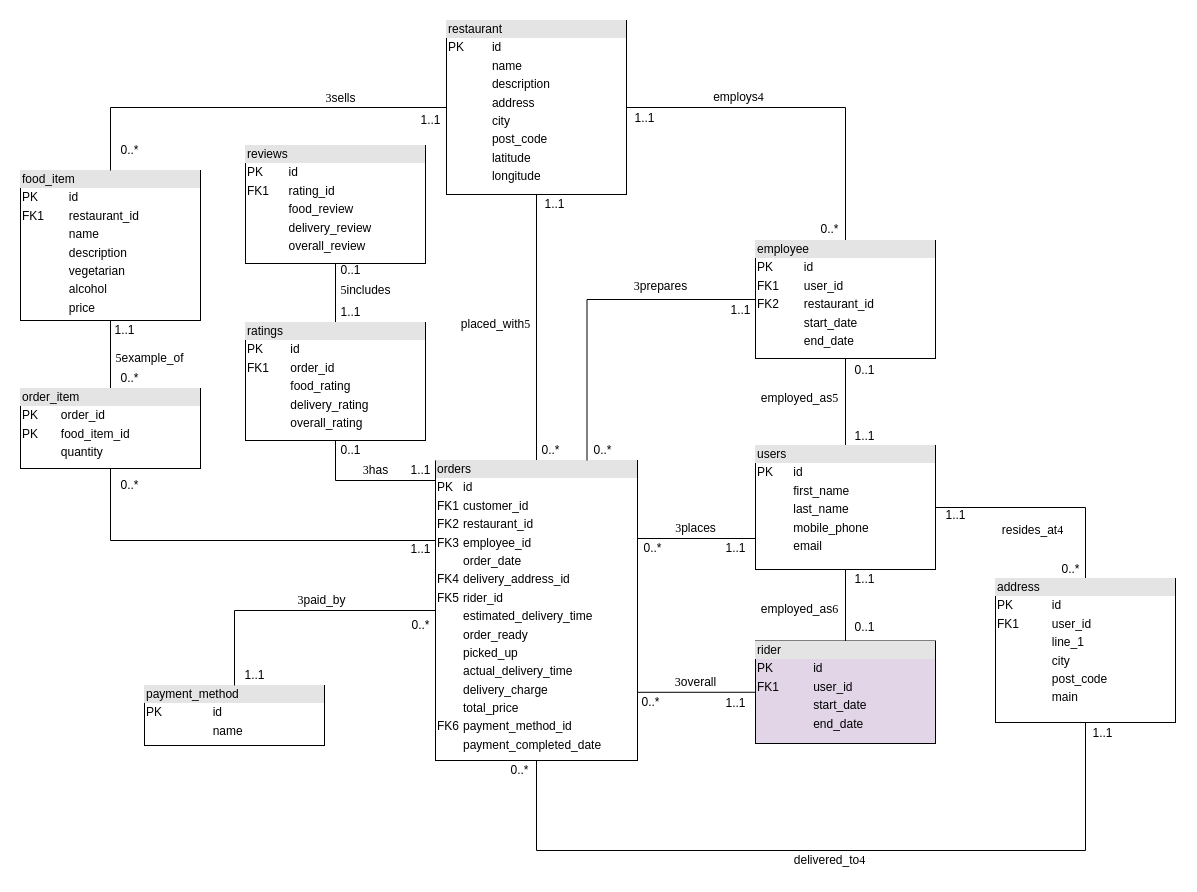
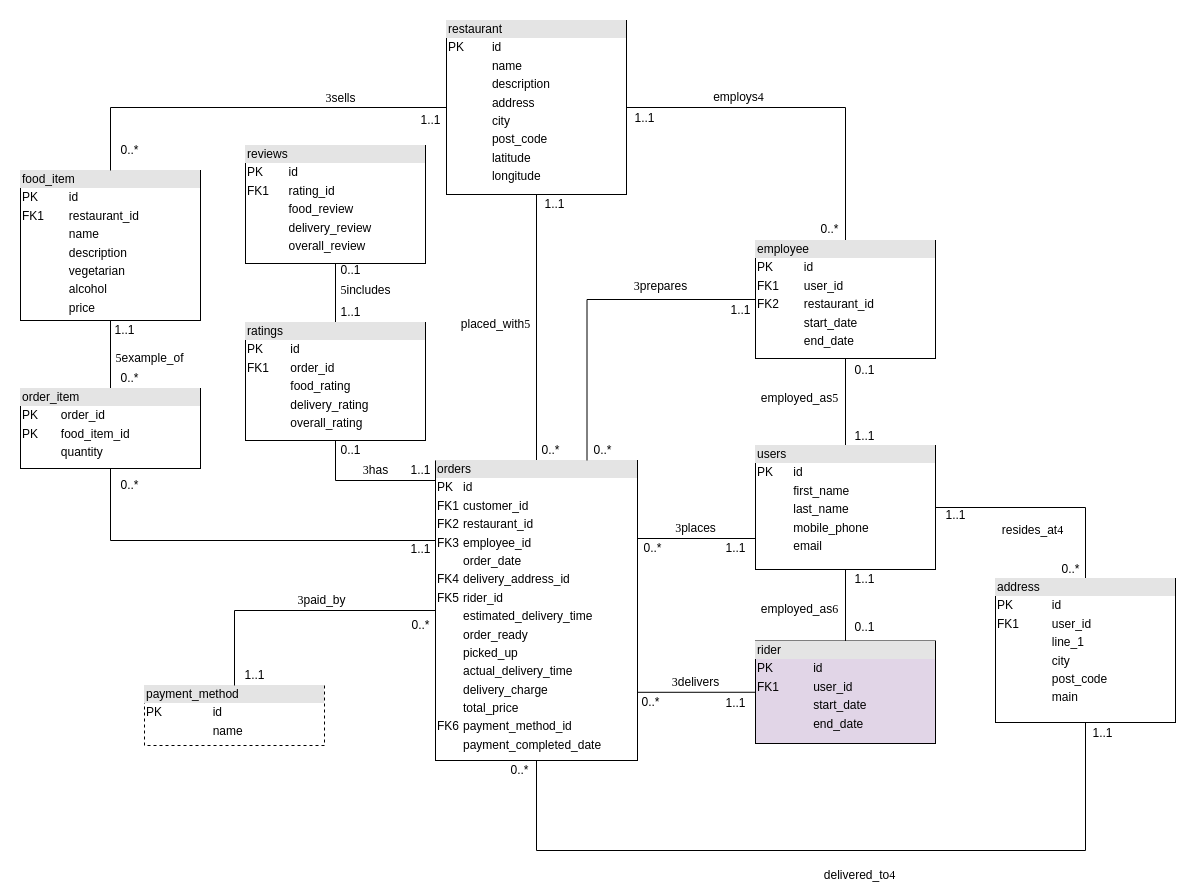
(696, 683) -> (696, 683)
(235, 716) -> (235, 716)
(830, 861) -> (860, 876)
